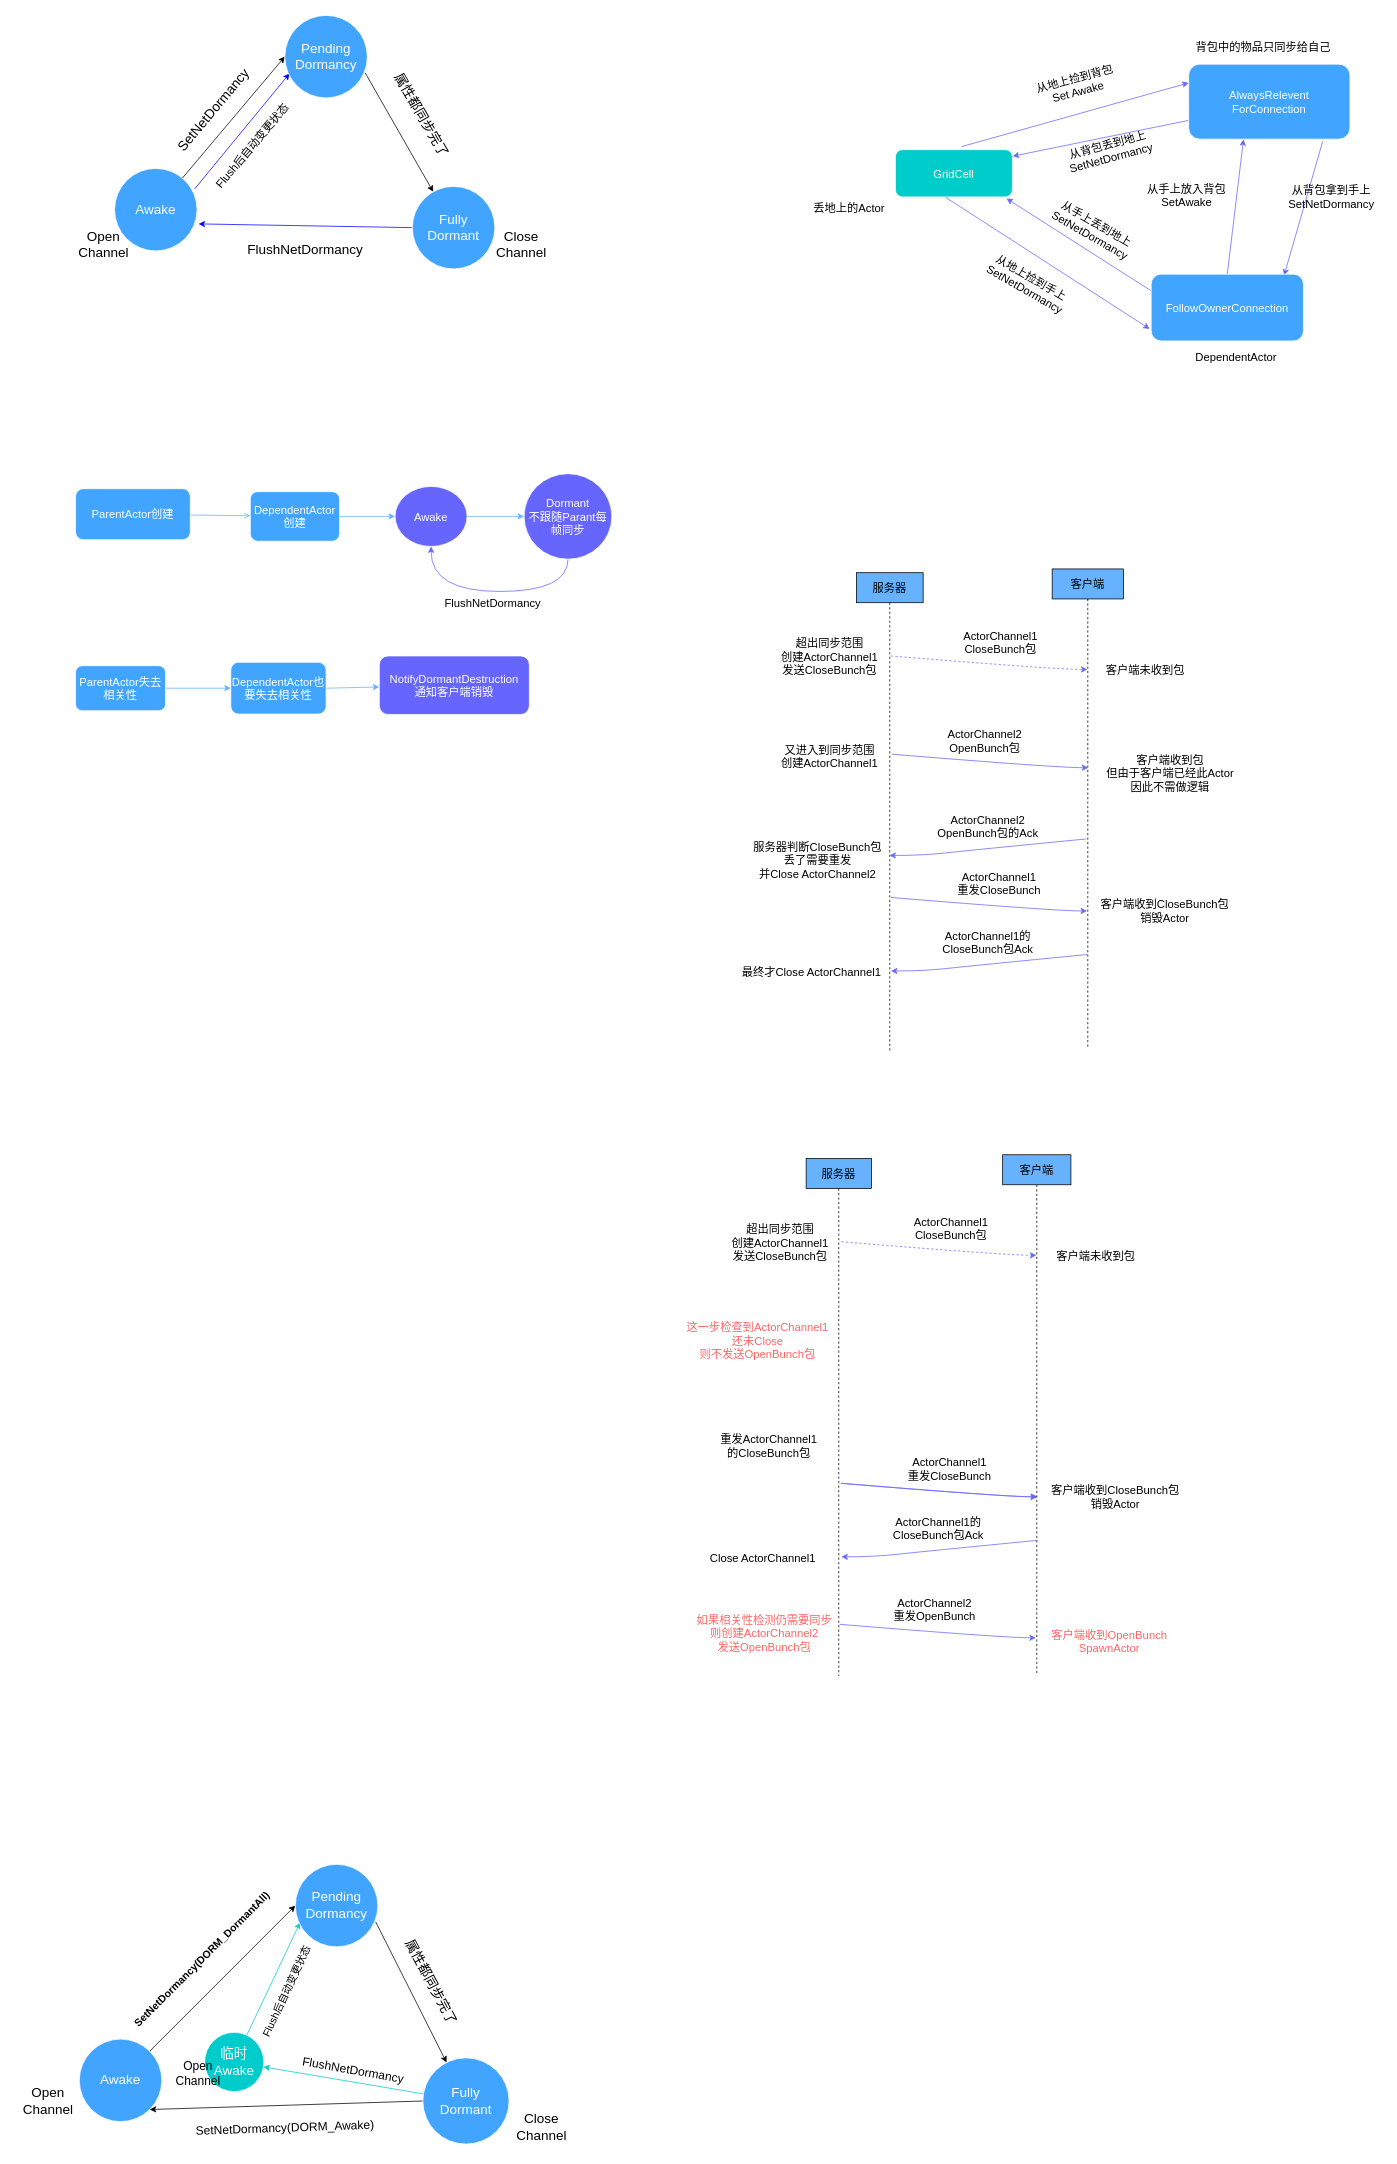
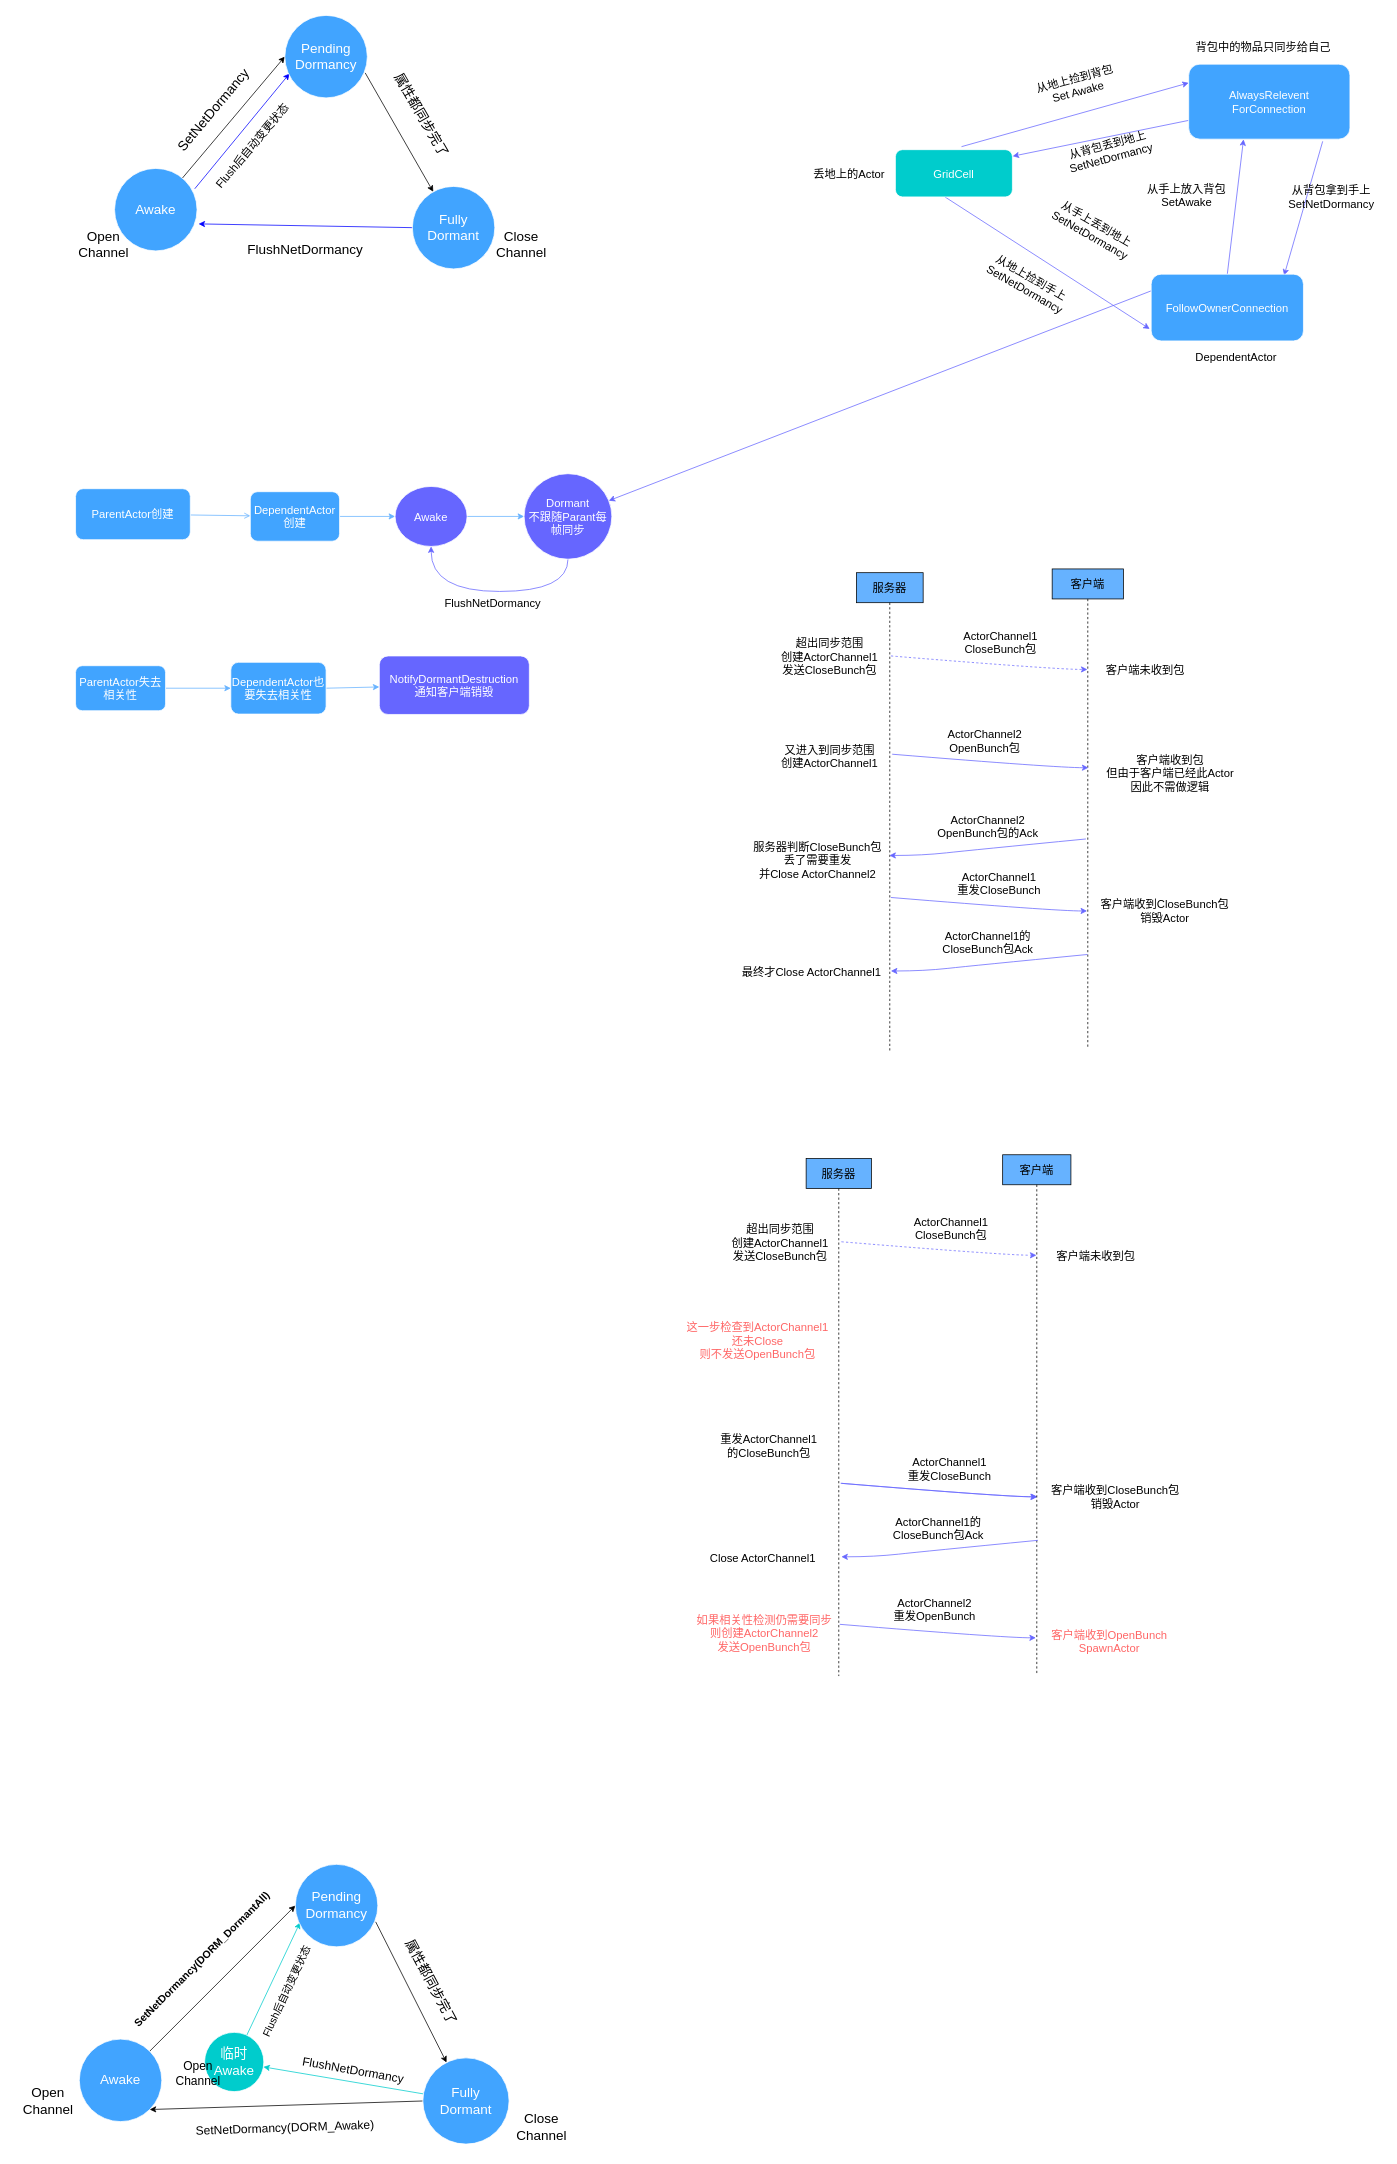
(848, 207) -> (848, 173)
(1081, 246) -> (882, 395)
